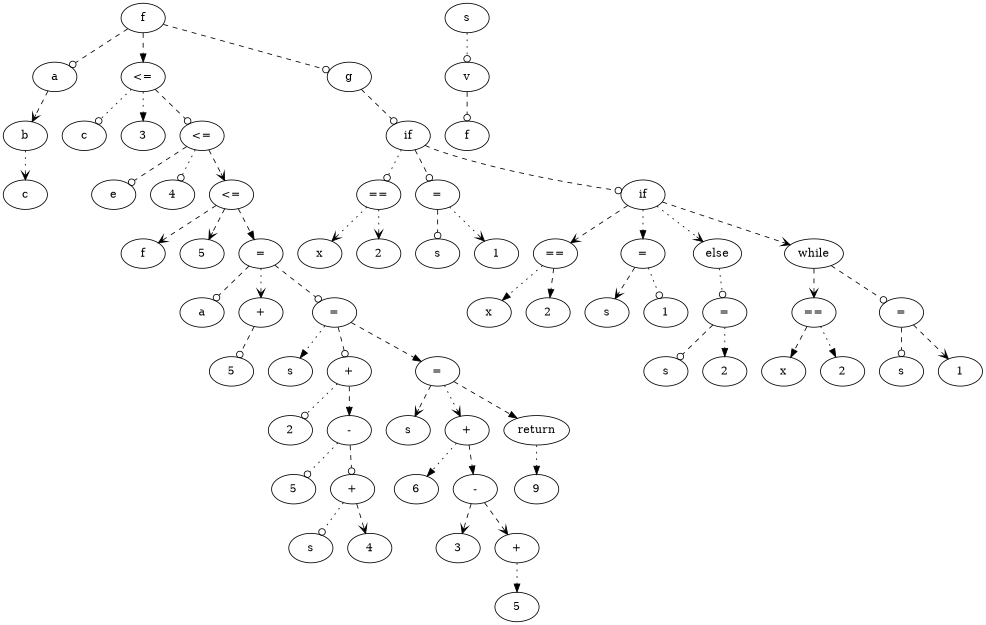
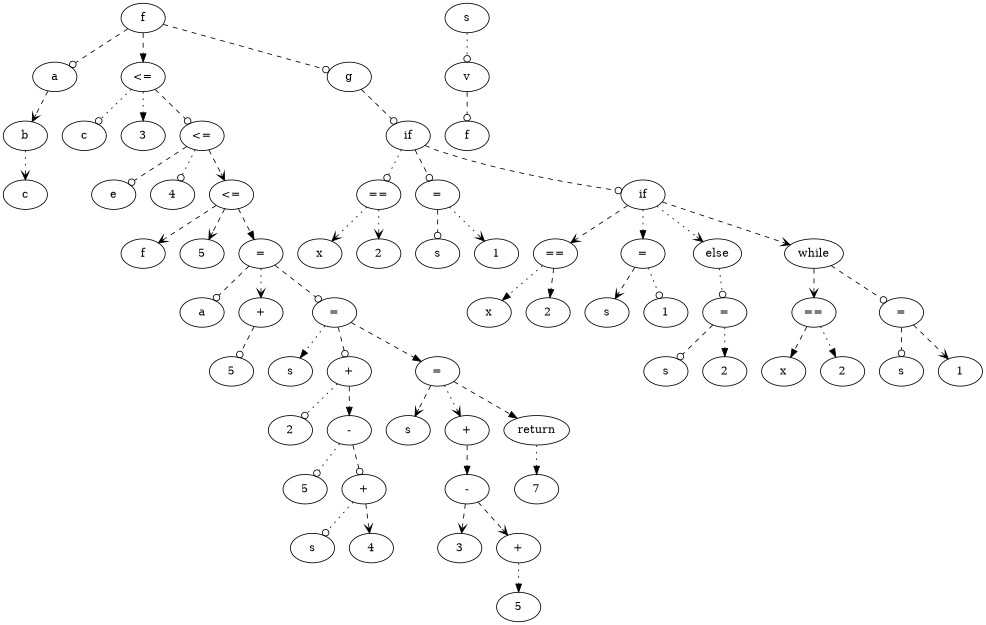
(416, 489) -> none
(537, 489) -> (537, 489)
